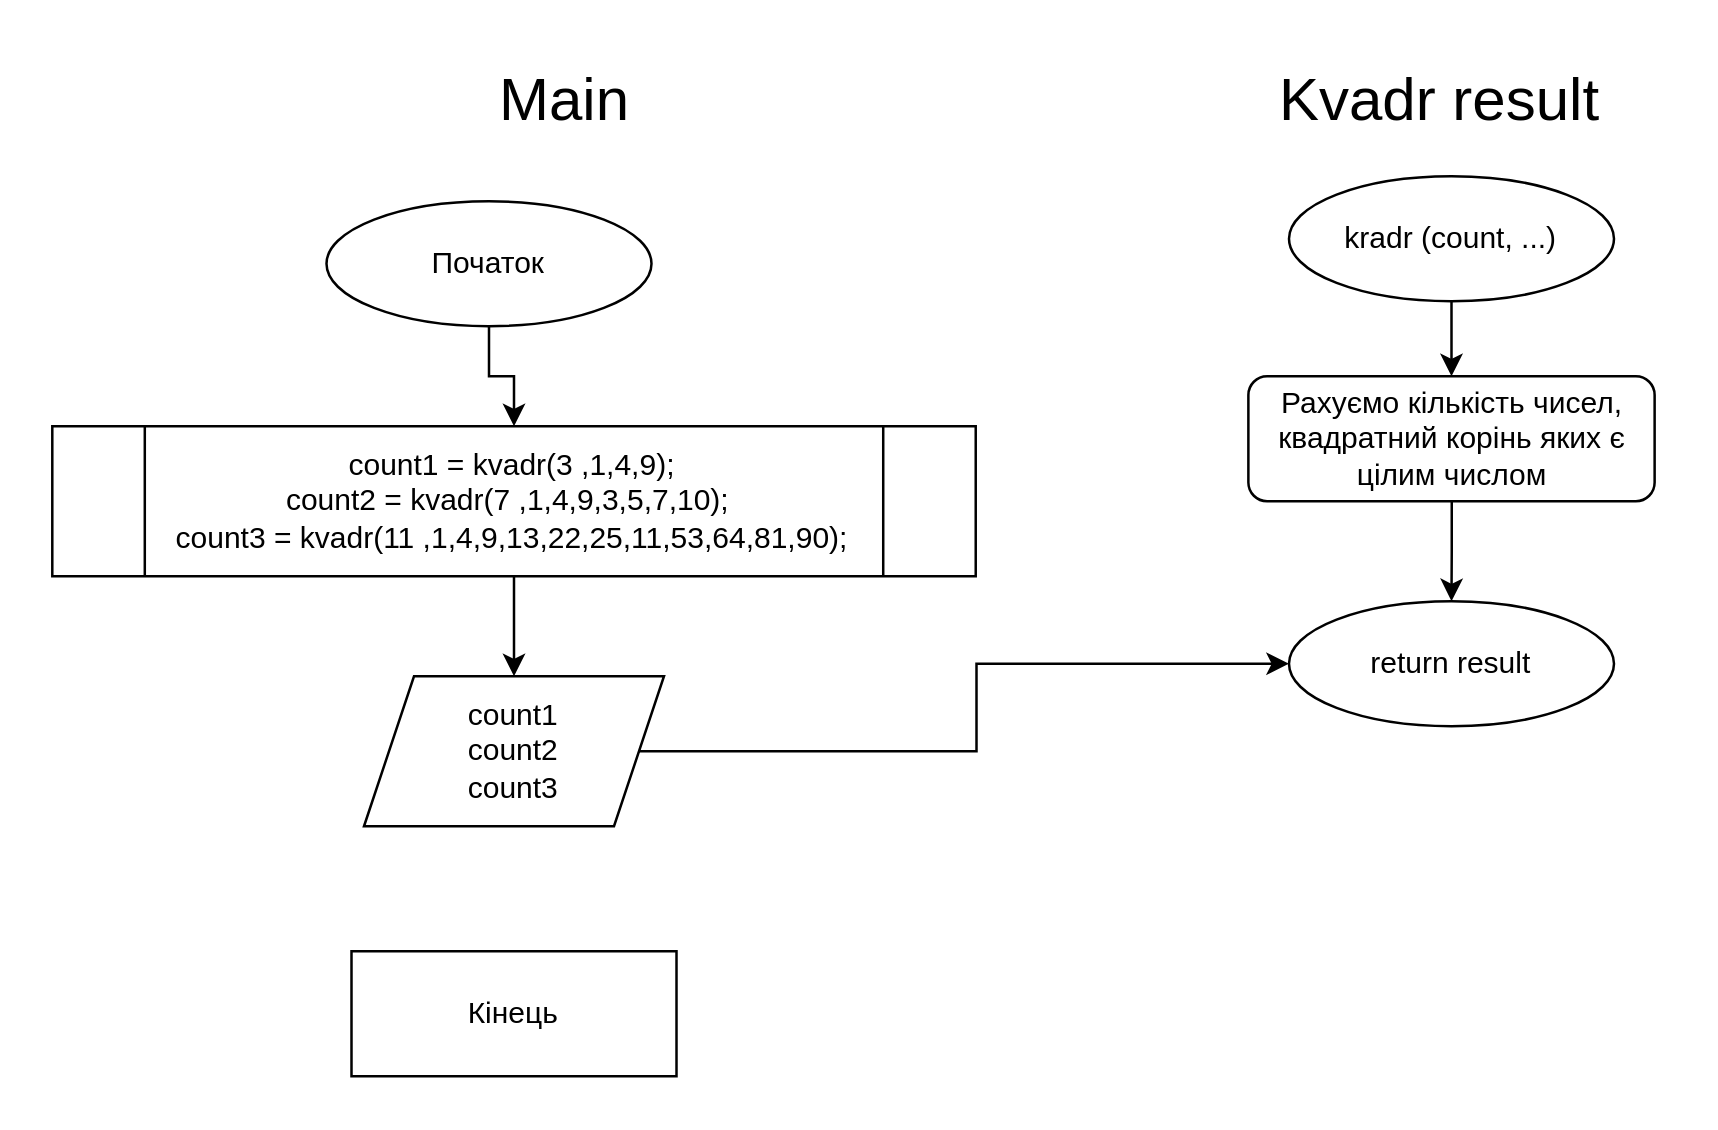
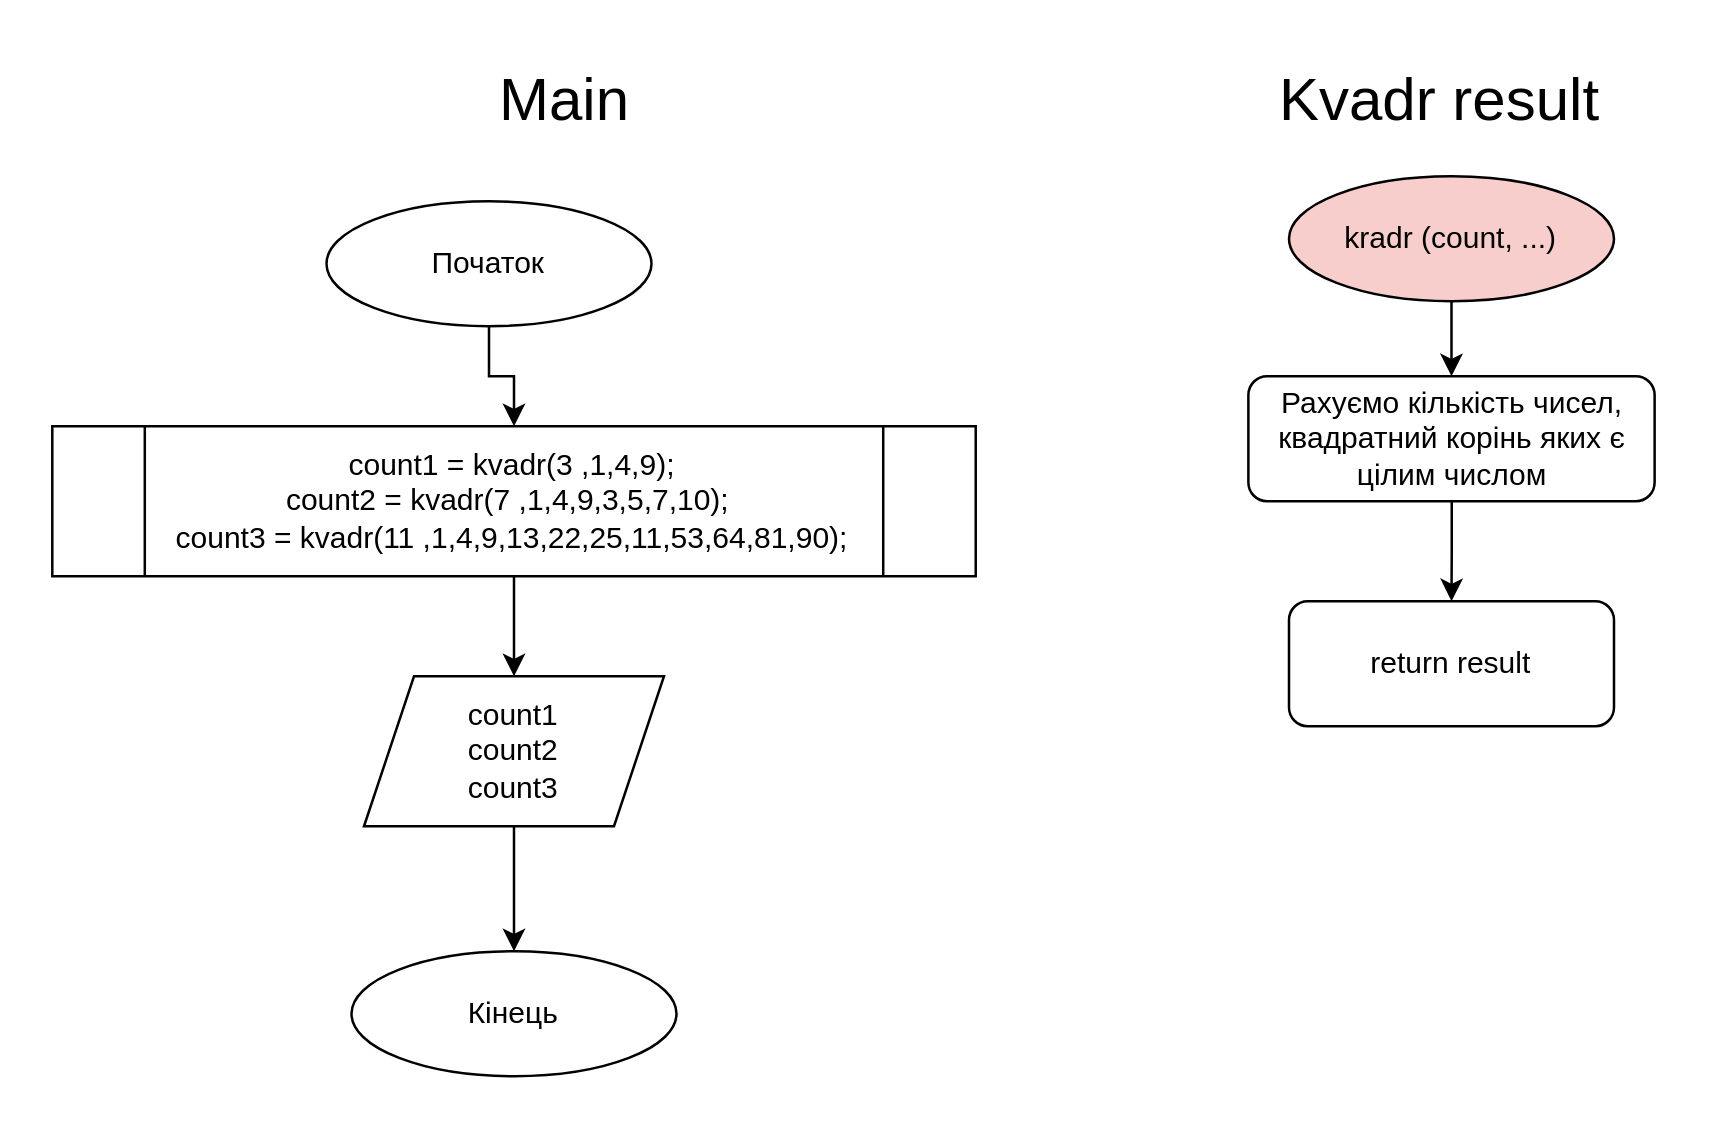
(1451, 239) -> (1451, 239)
(1451, 664) -> (1451, 664)
(976, 728) -> (514, 880)
(514, 1014) -> (514, 1014)
